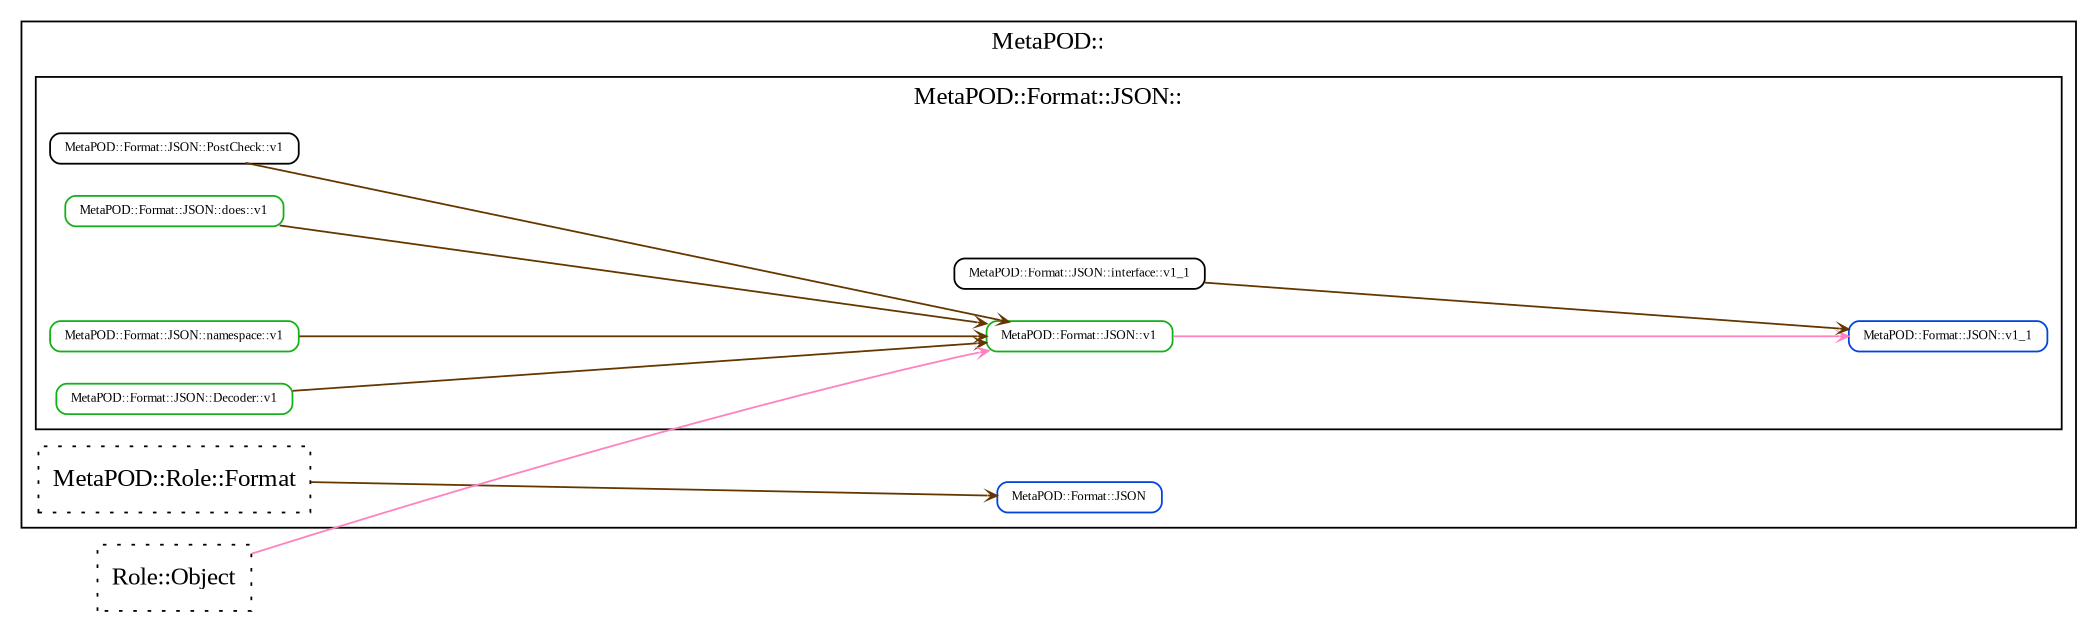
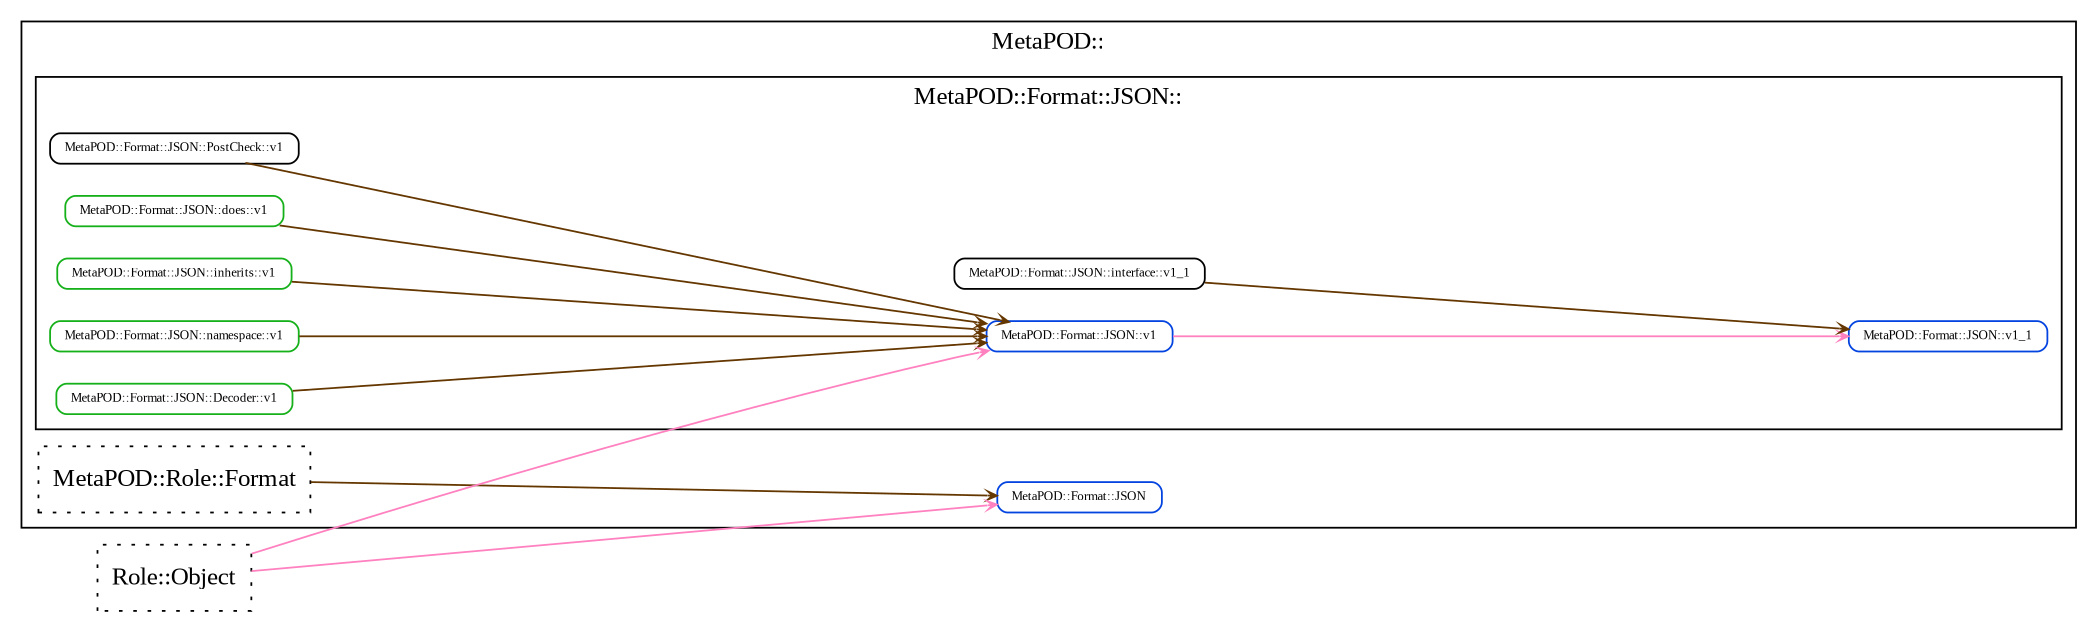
none -> (174, 274)
(1080, 336) -> (1080, 336)
none -> (601, 540)
